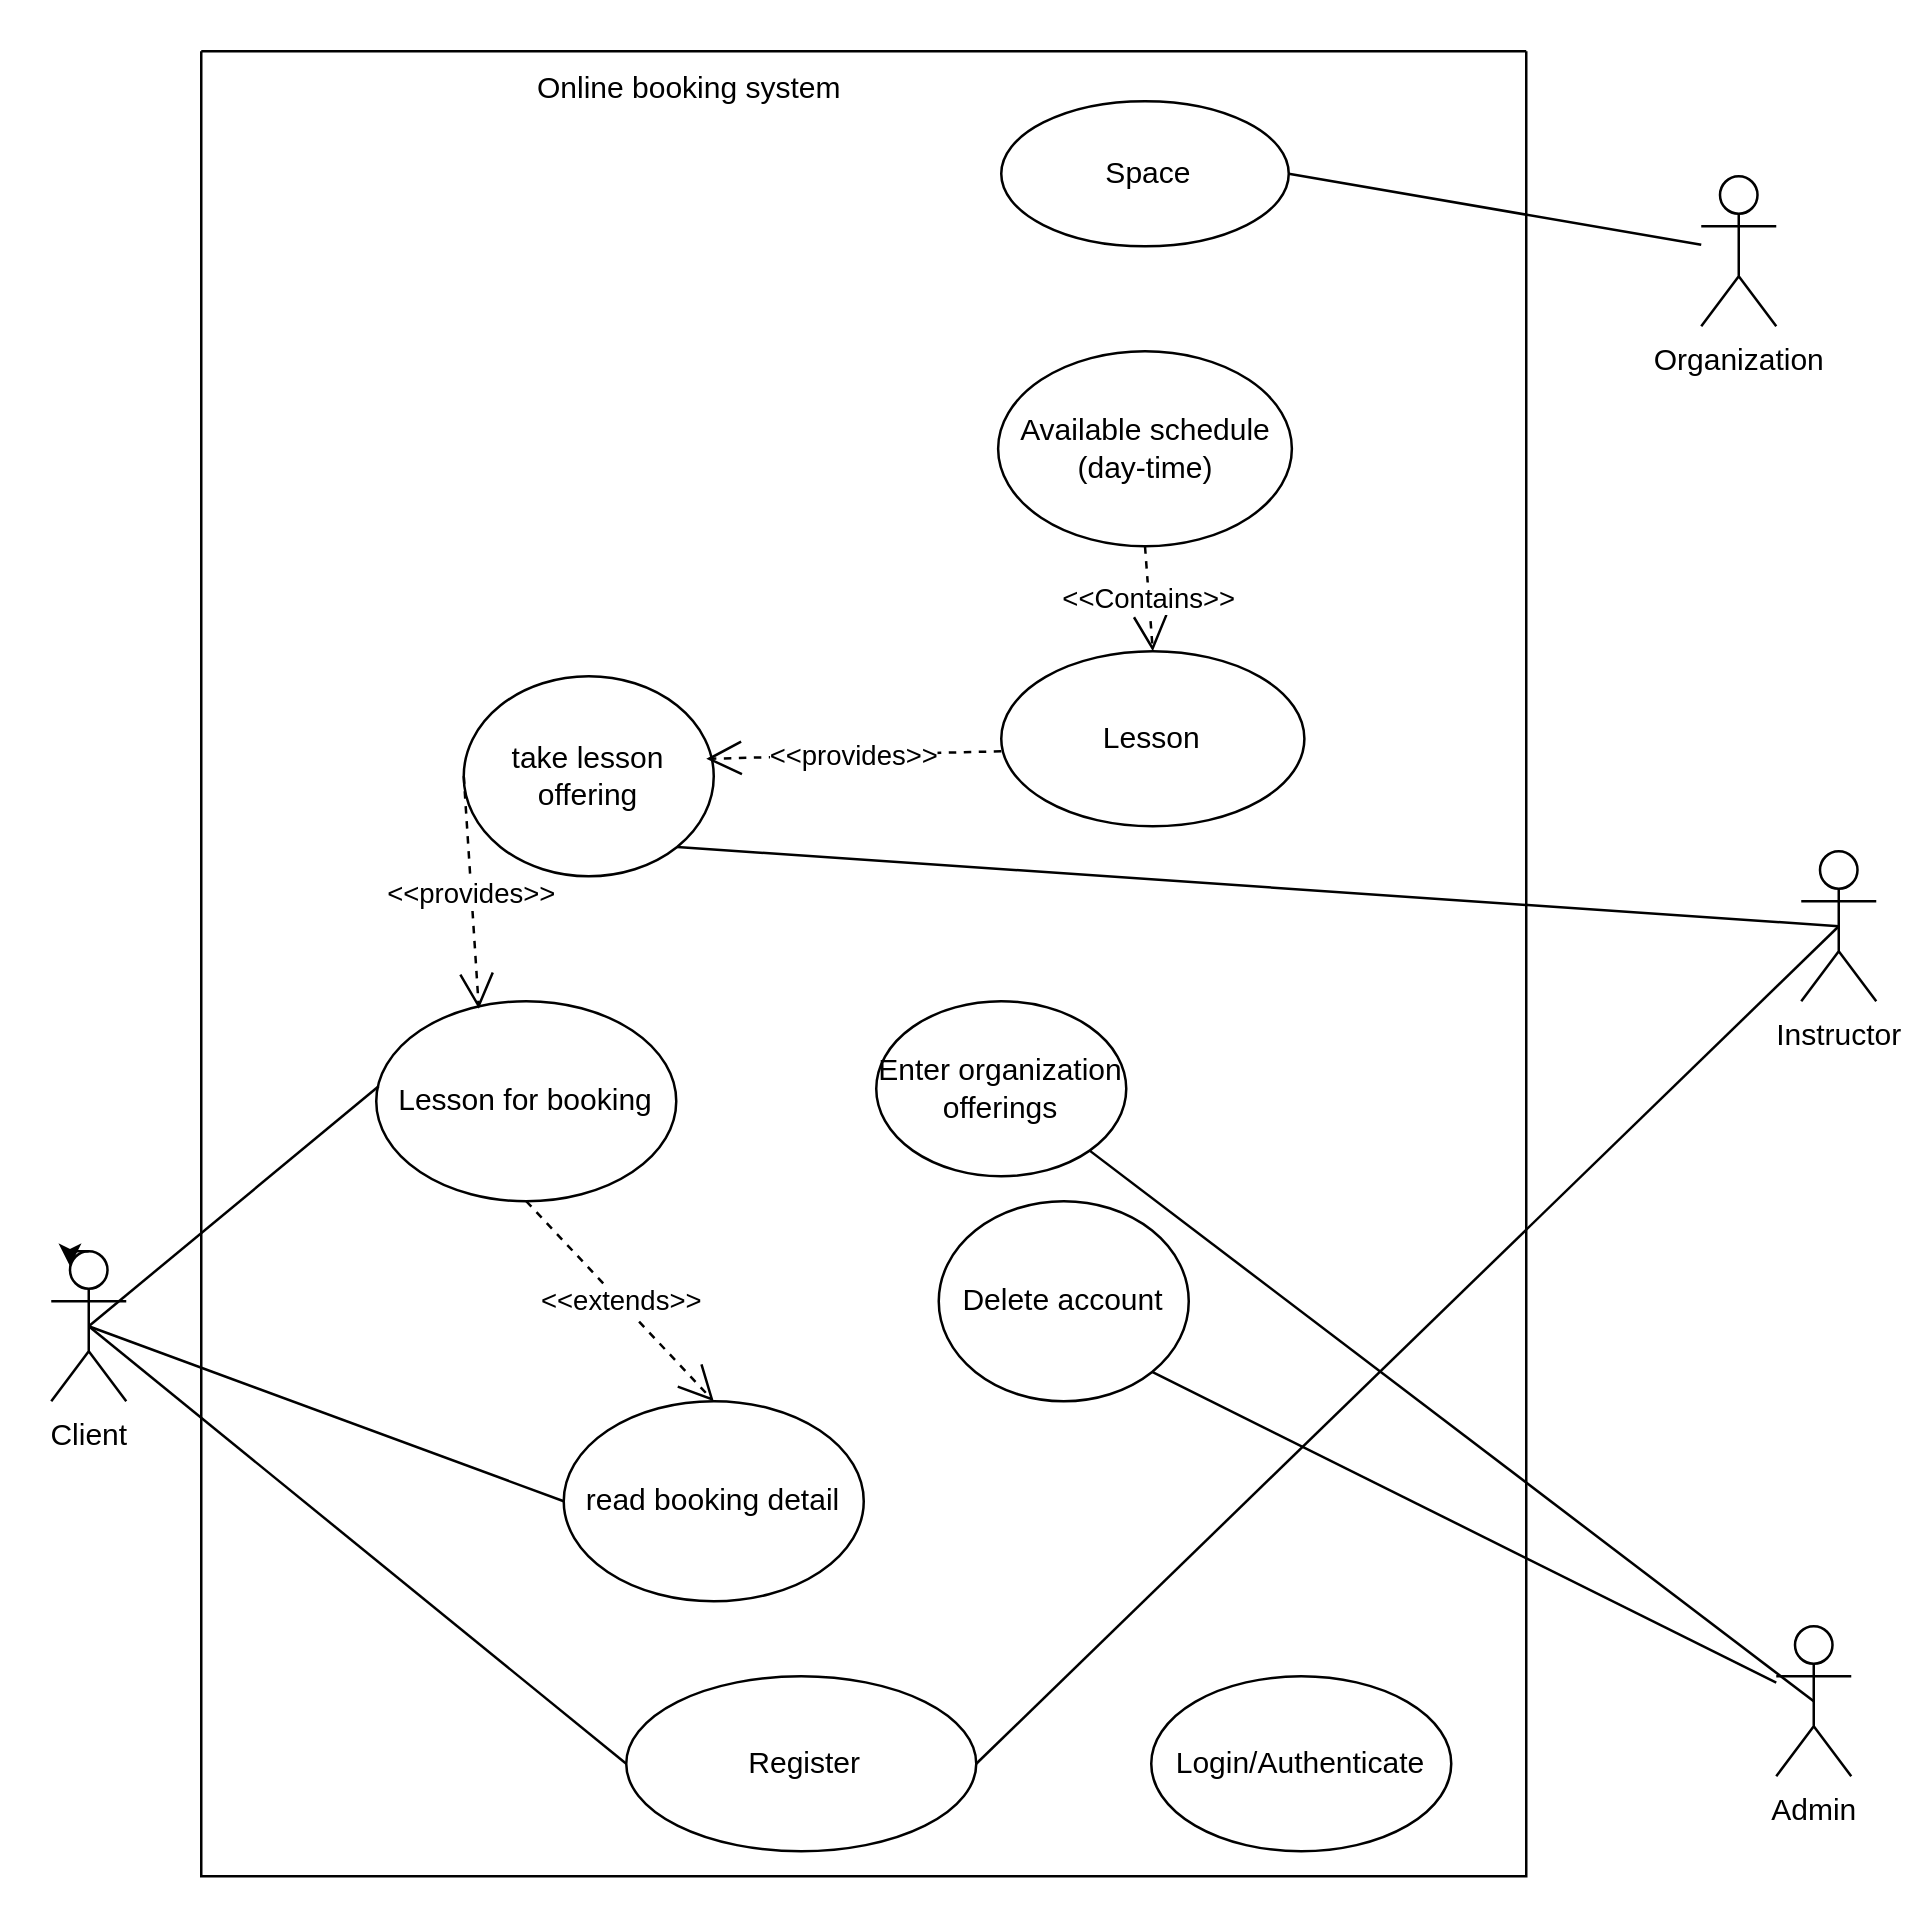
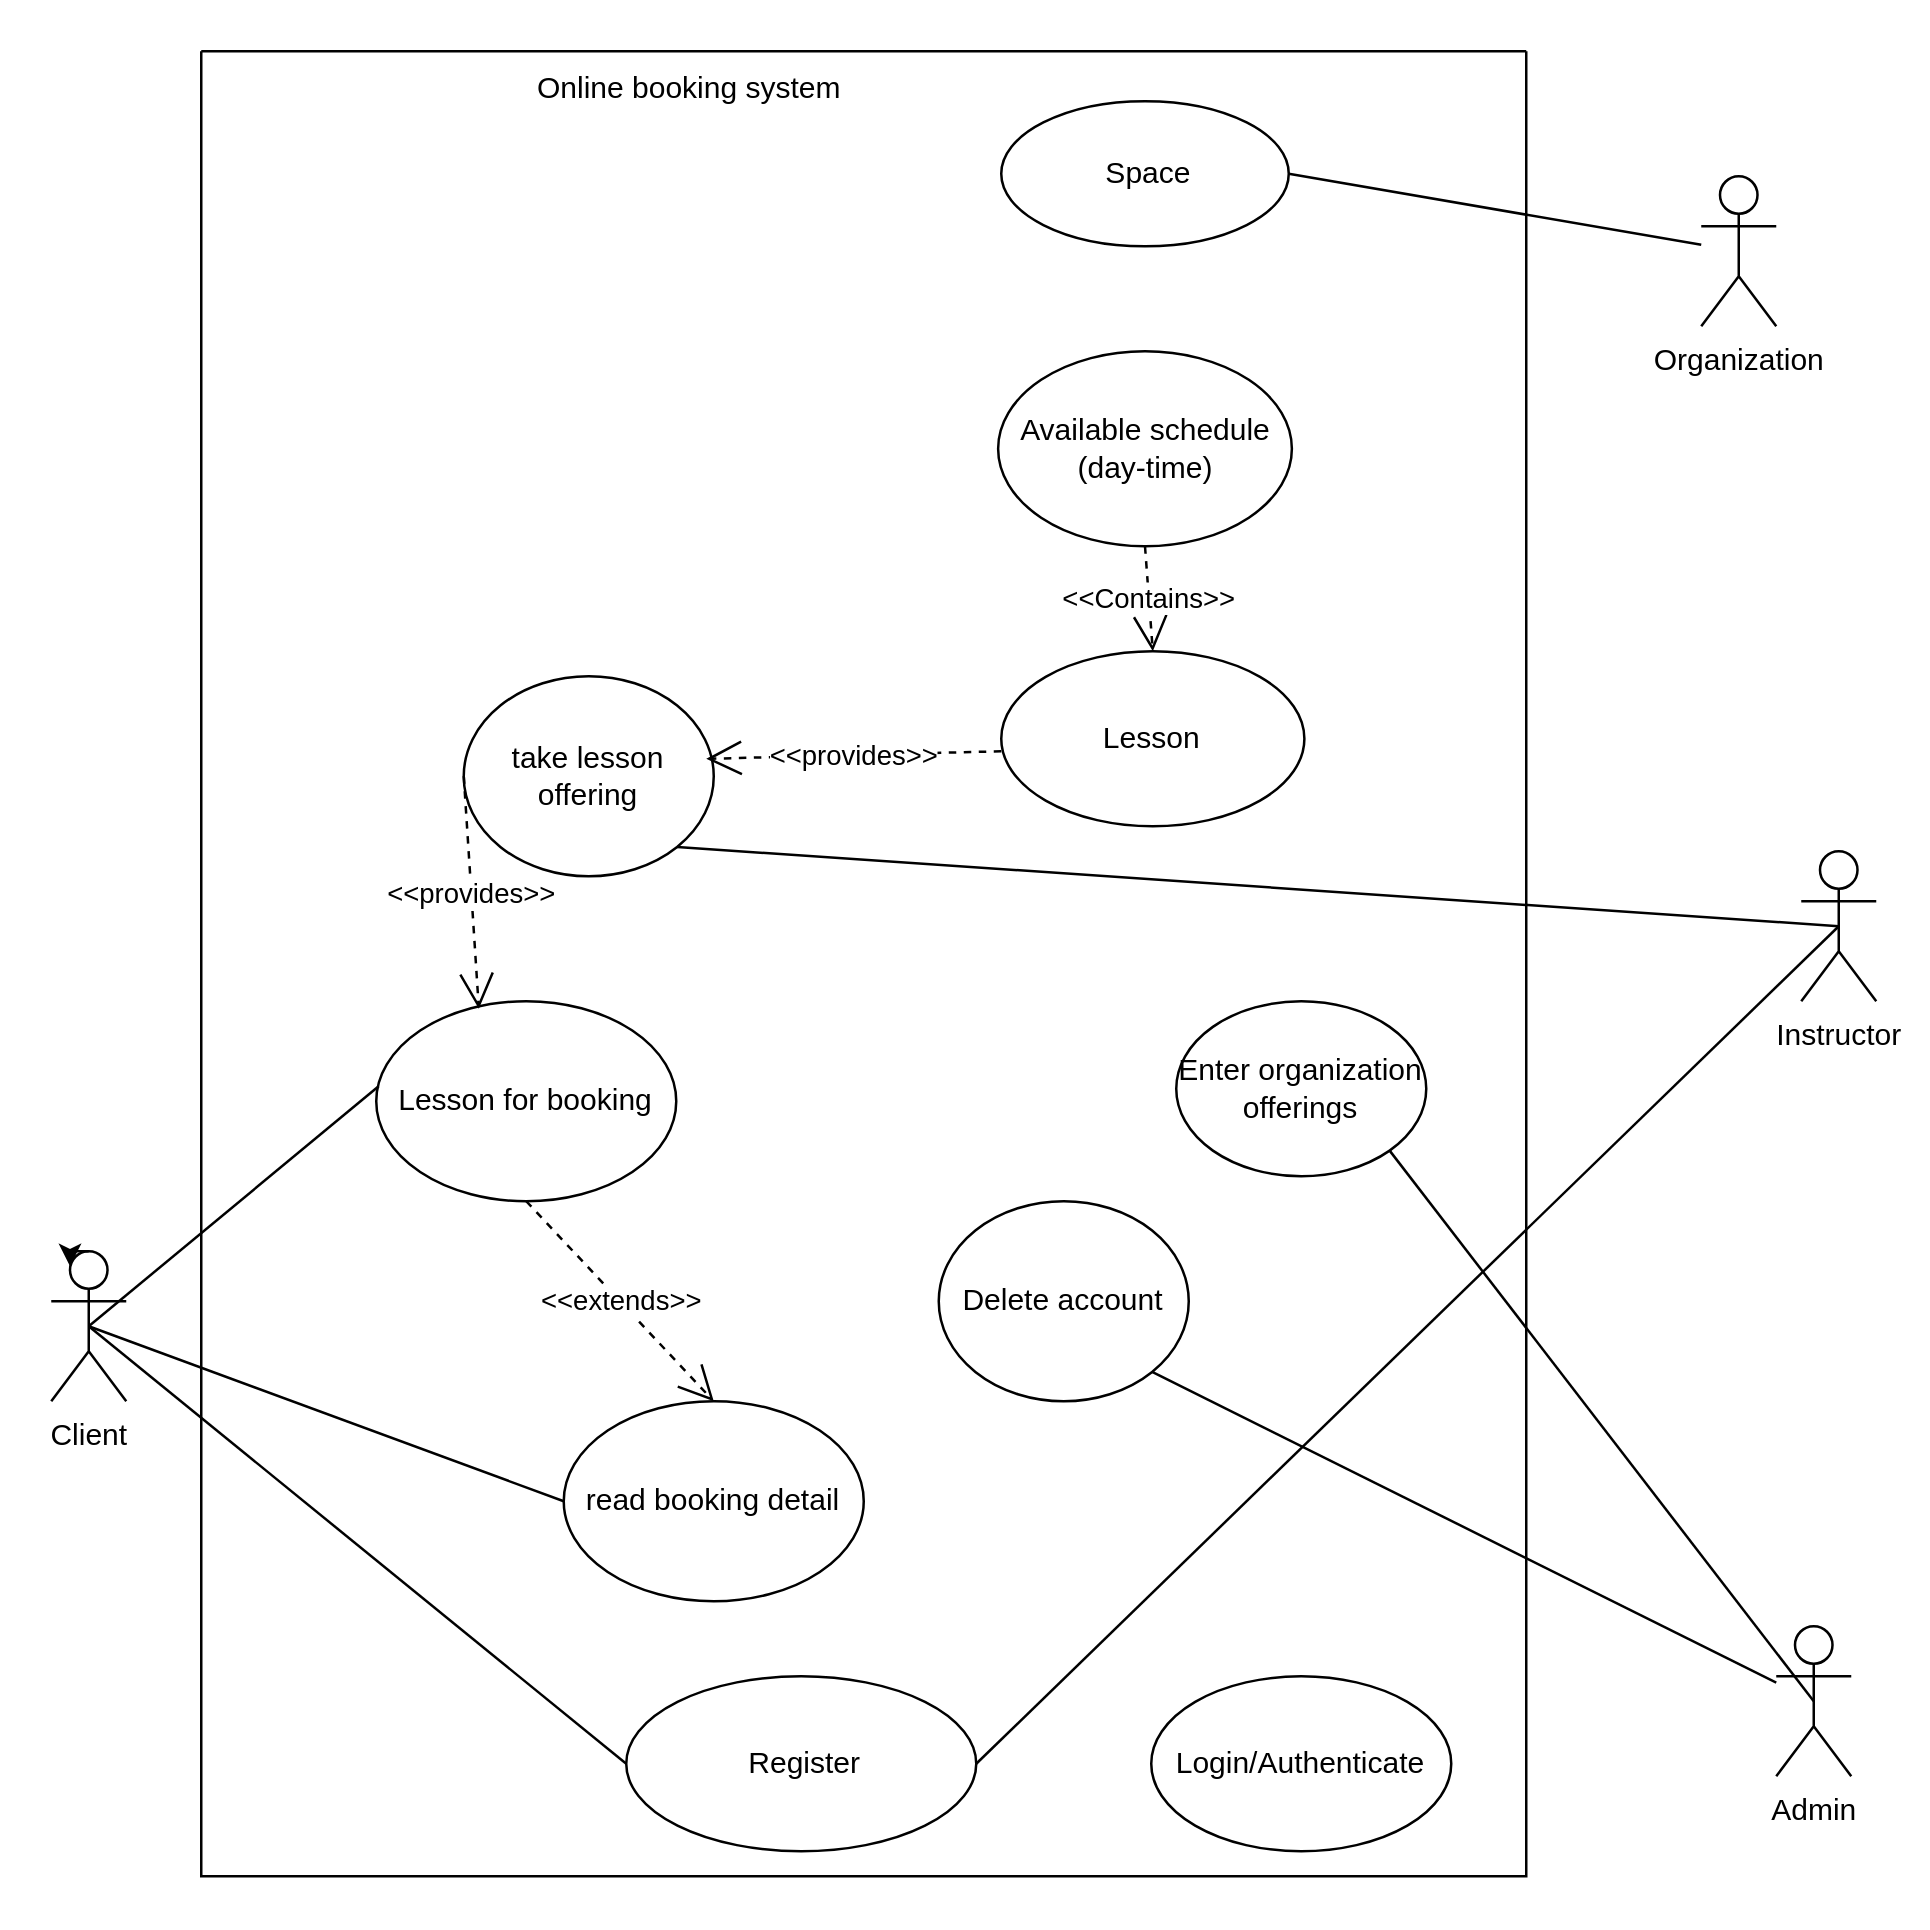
(1001, 1089) -> (1301, 1089)
